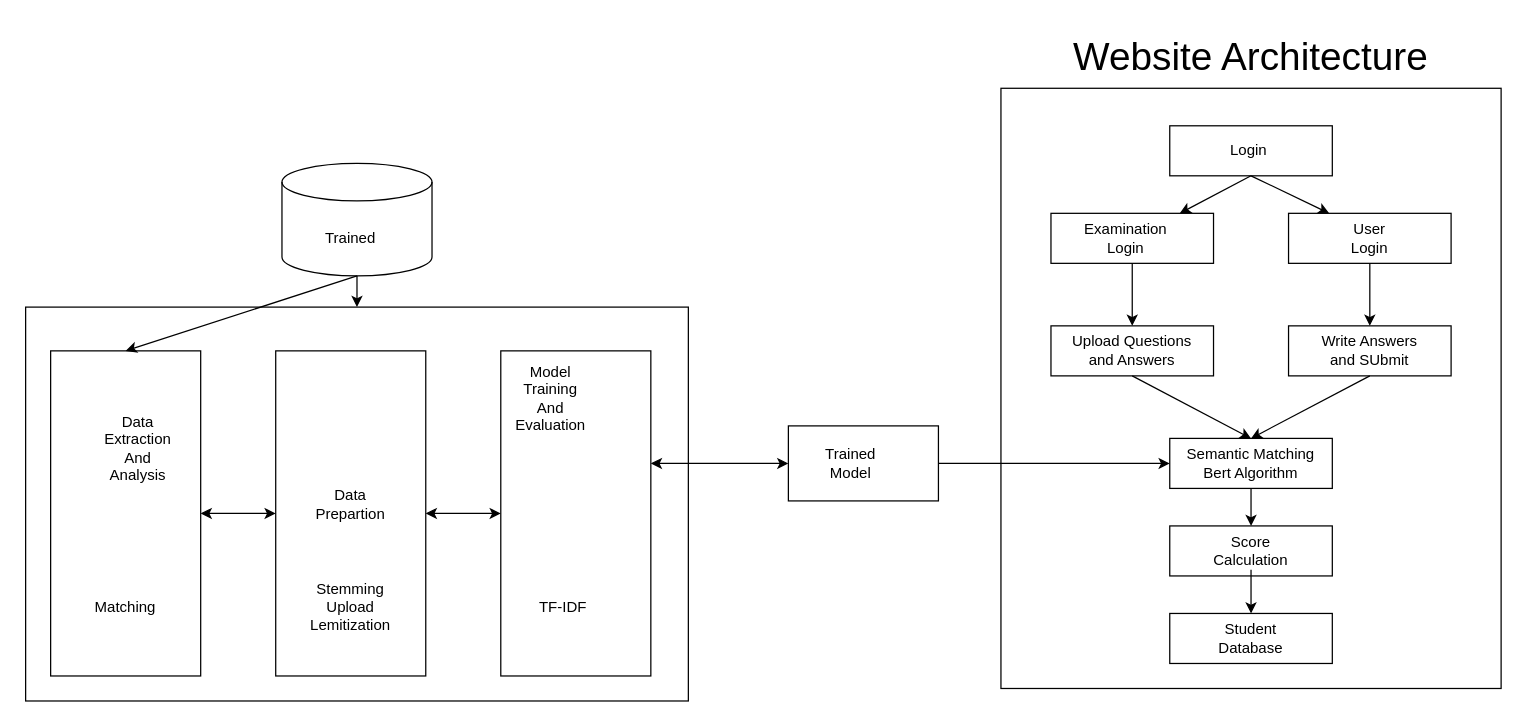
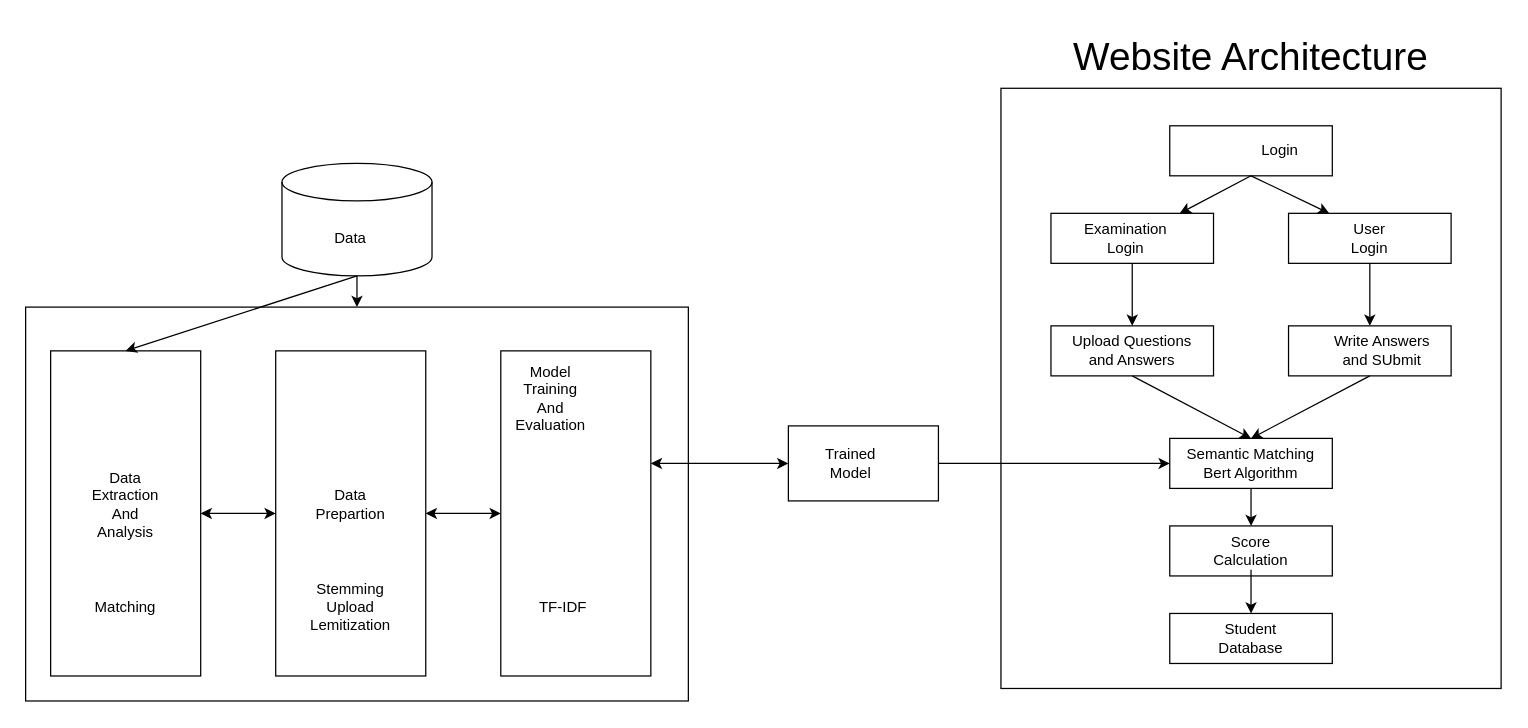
(1251, 151) -> (1282, 151)
(351, 238) -> (351, 238)
(1369, 351) -> (1382, 351)
(138, 448) -> (126, 504)
